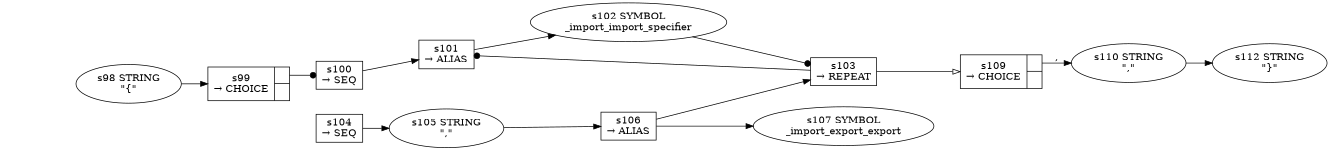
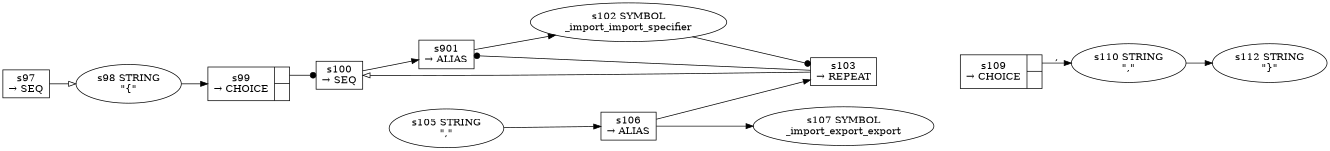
(446, 54) -> (446, 54)
(915, 72) -> (590, 75)
none -> (26, 84)
(339, 128) -> none
